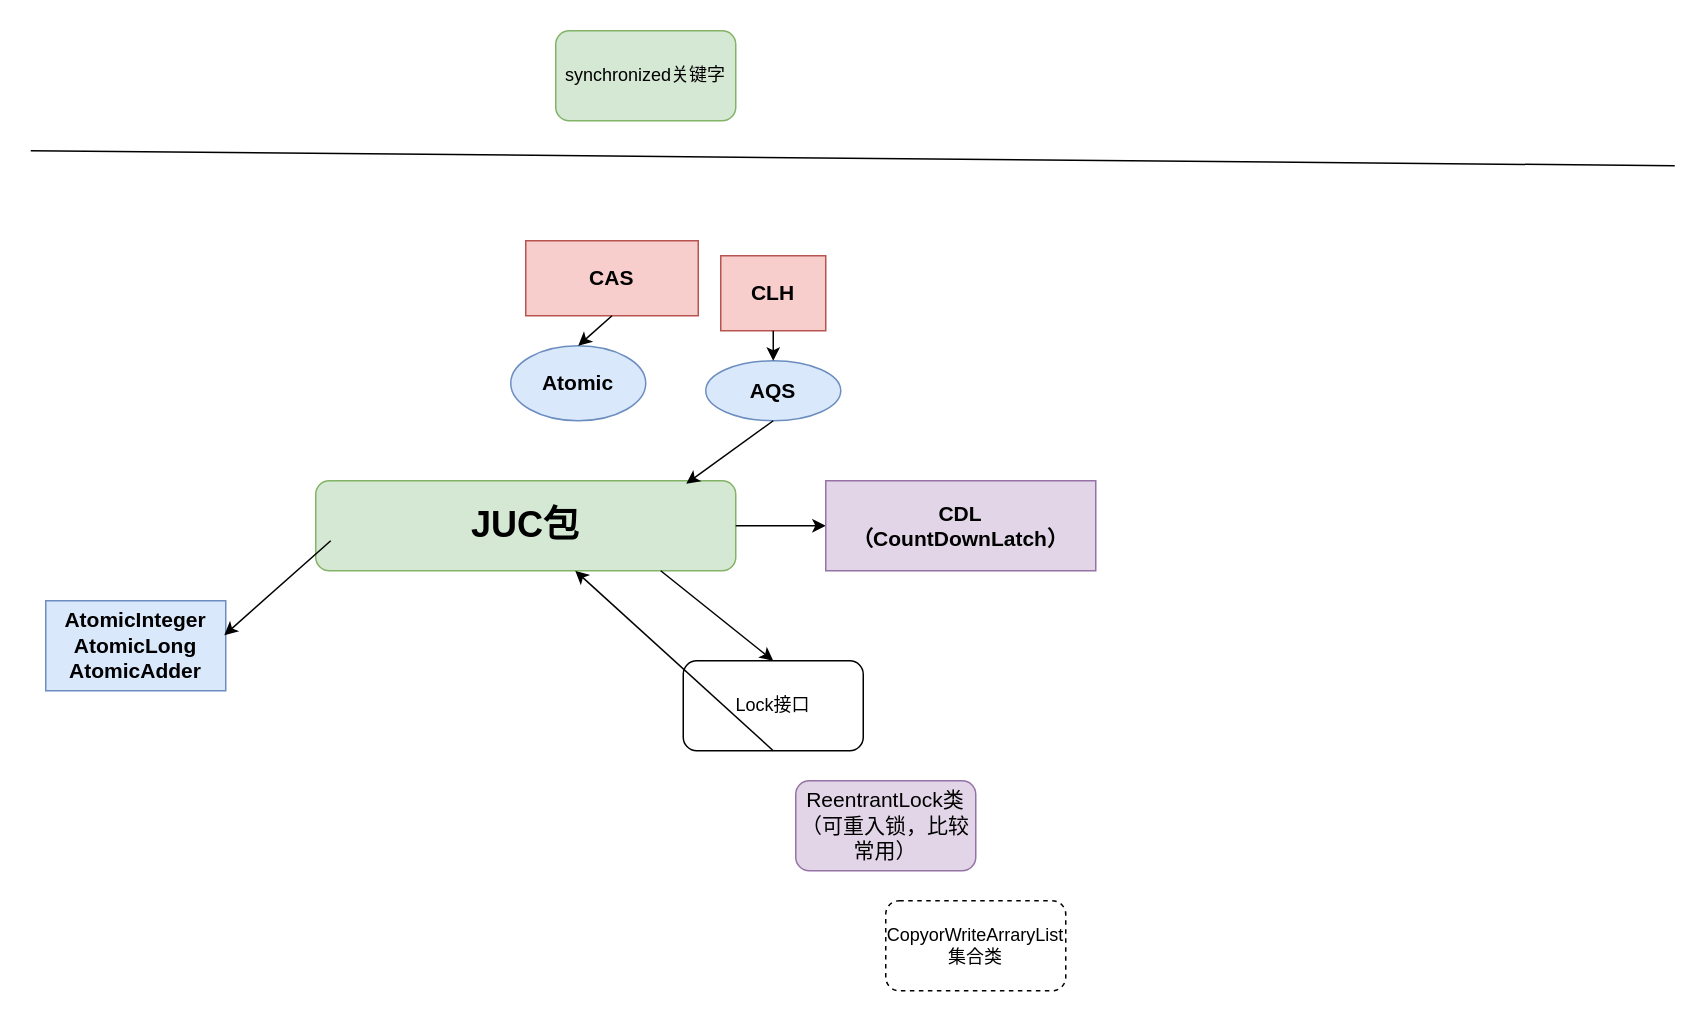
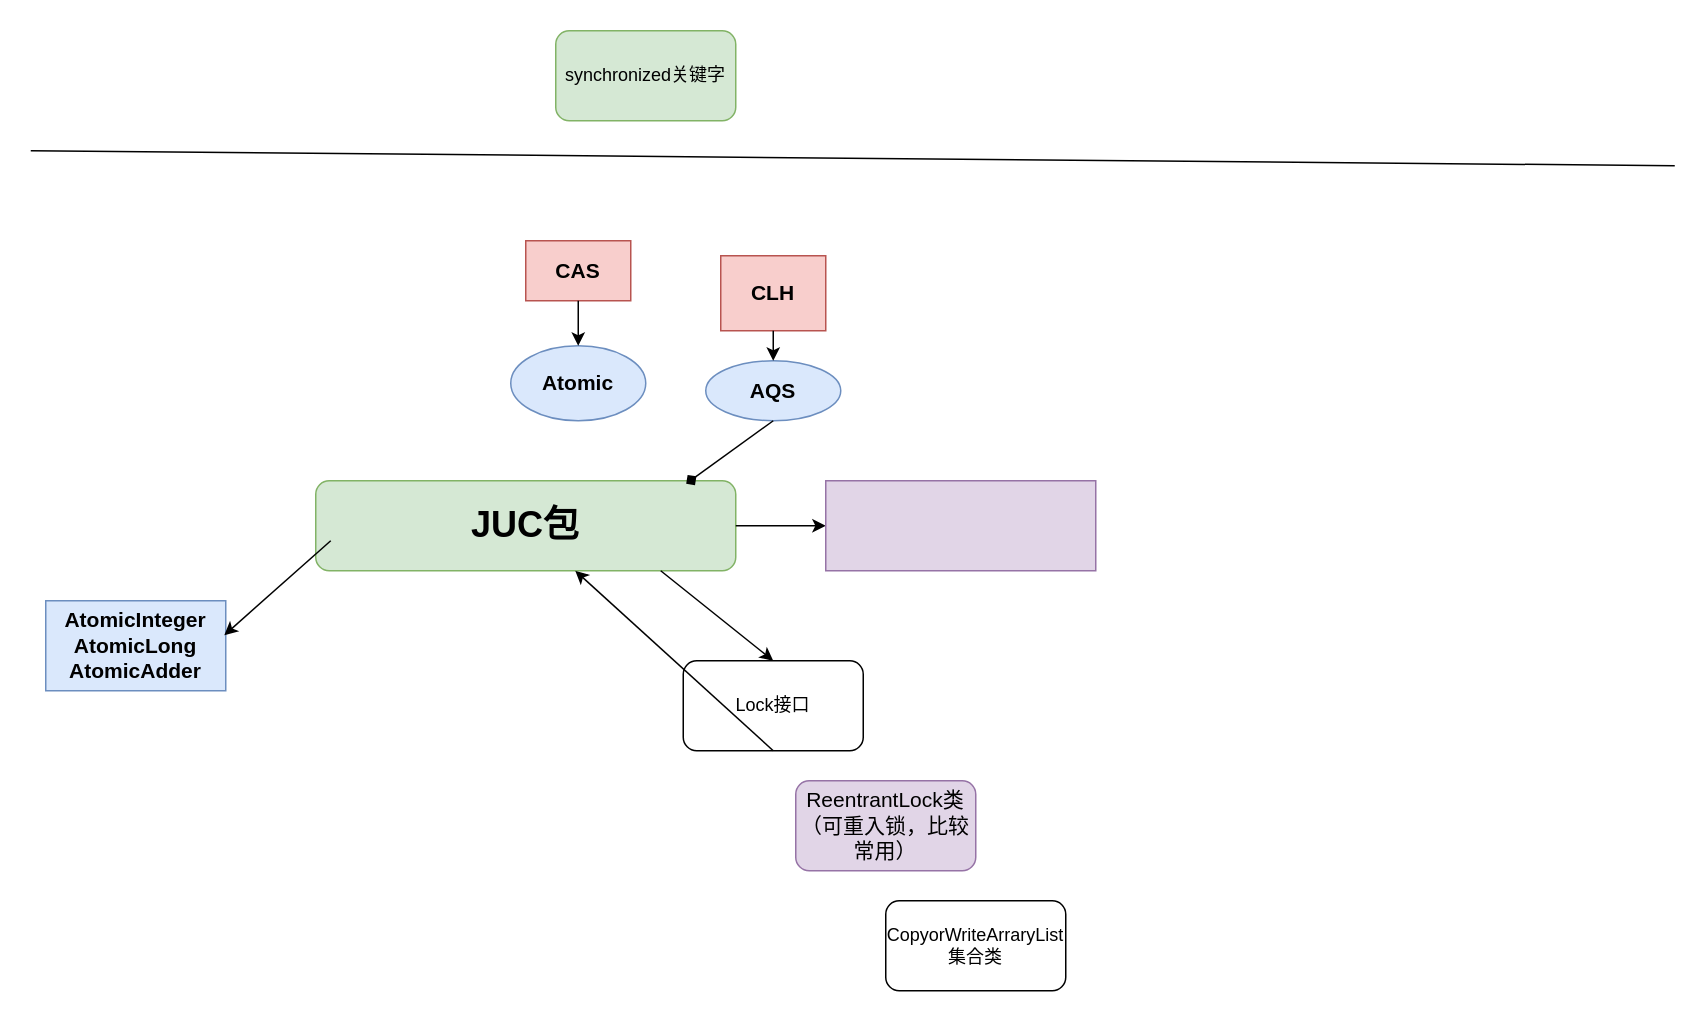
(612, 278) -> (578, 271)
(695, 478) -> (696, 477)
(961, 526) -> none
(976, 946) -> (976, 946)
